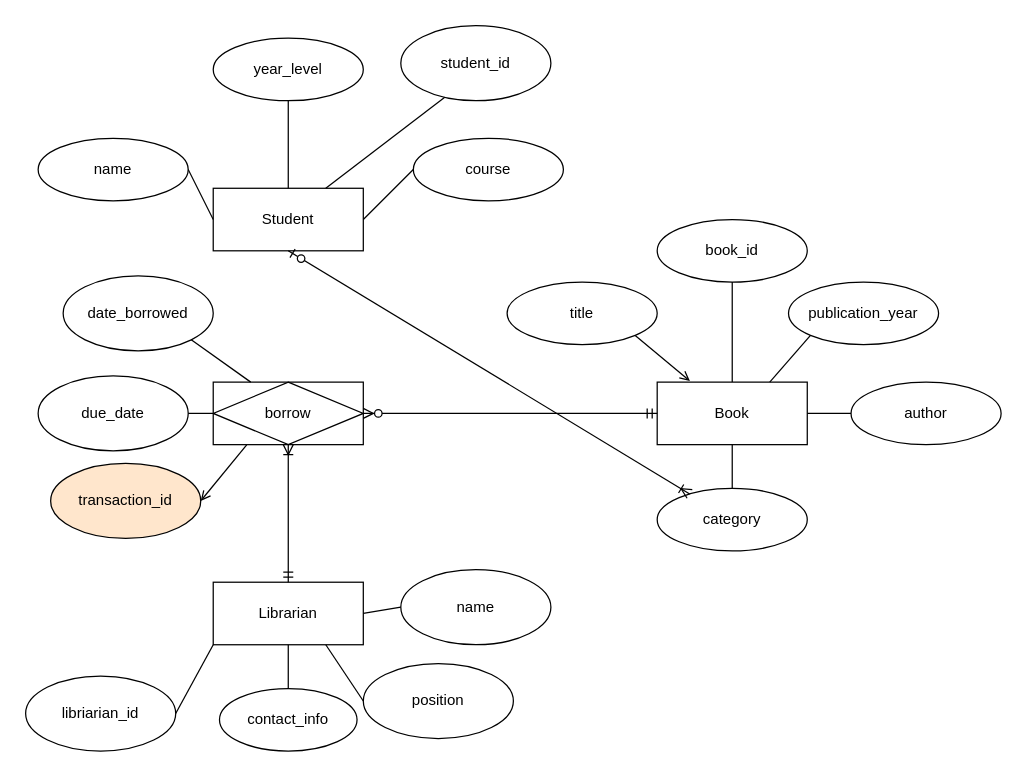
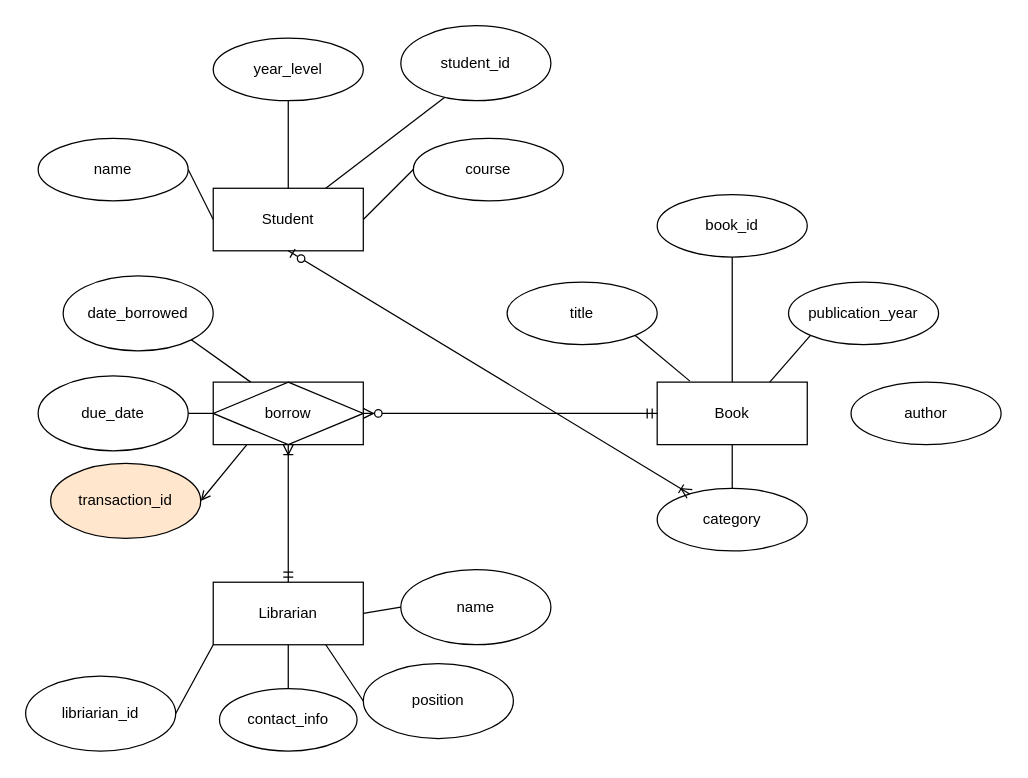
(732, 251) -> (732, 226)
(684, 377) -> (686, 378)
(829, 413) -> none
